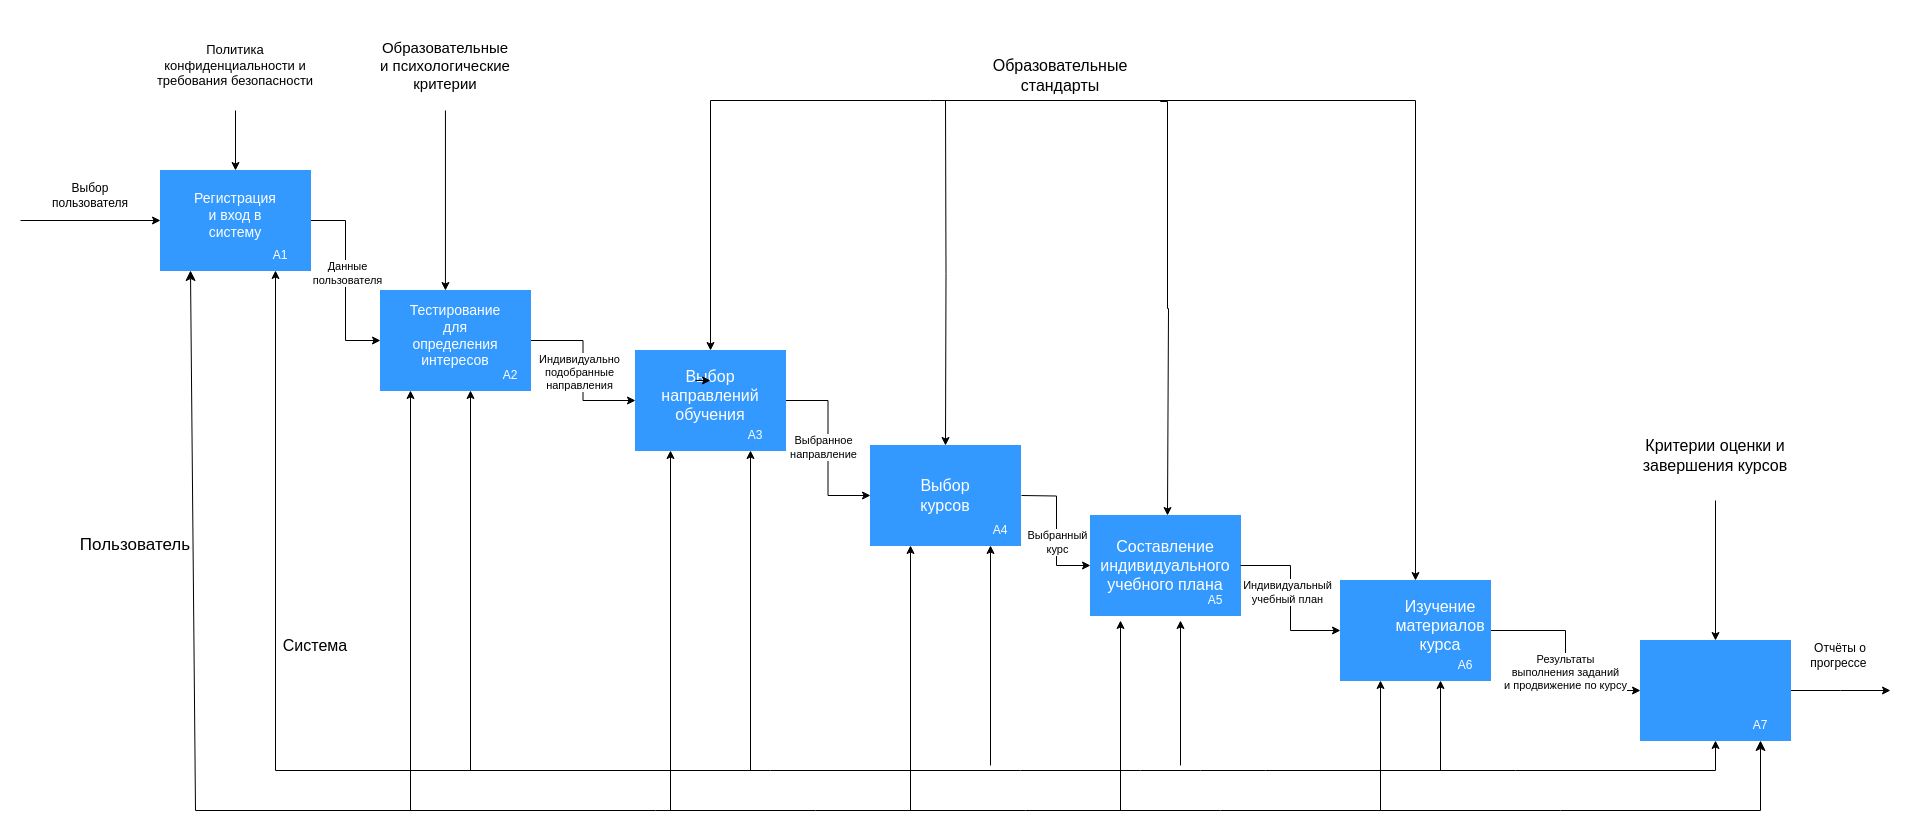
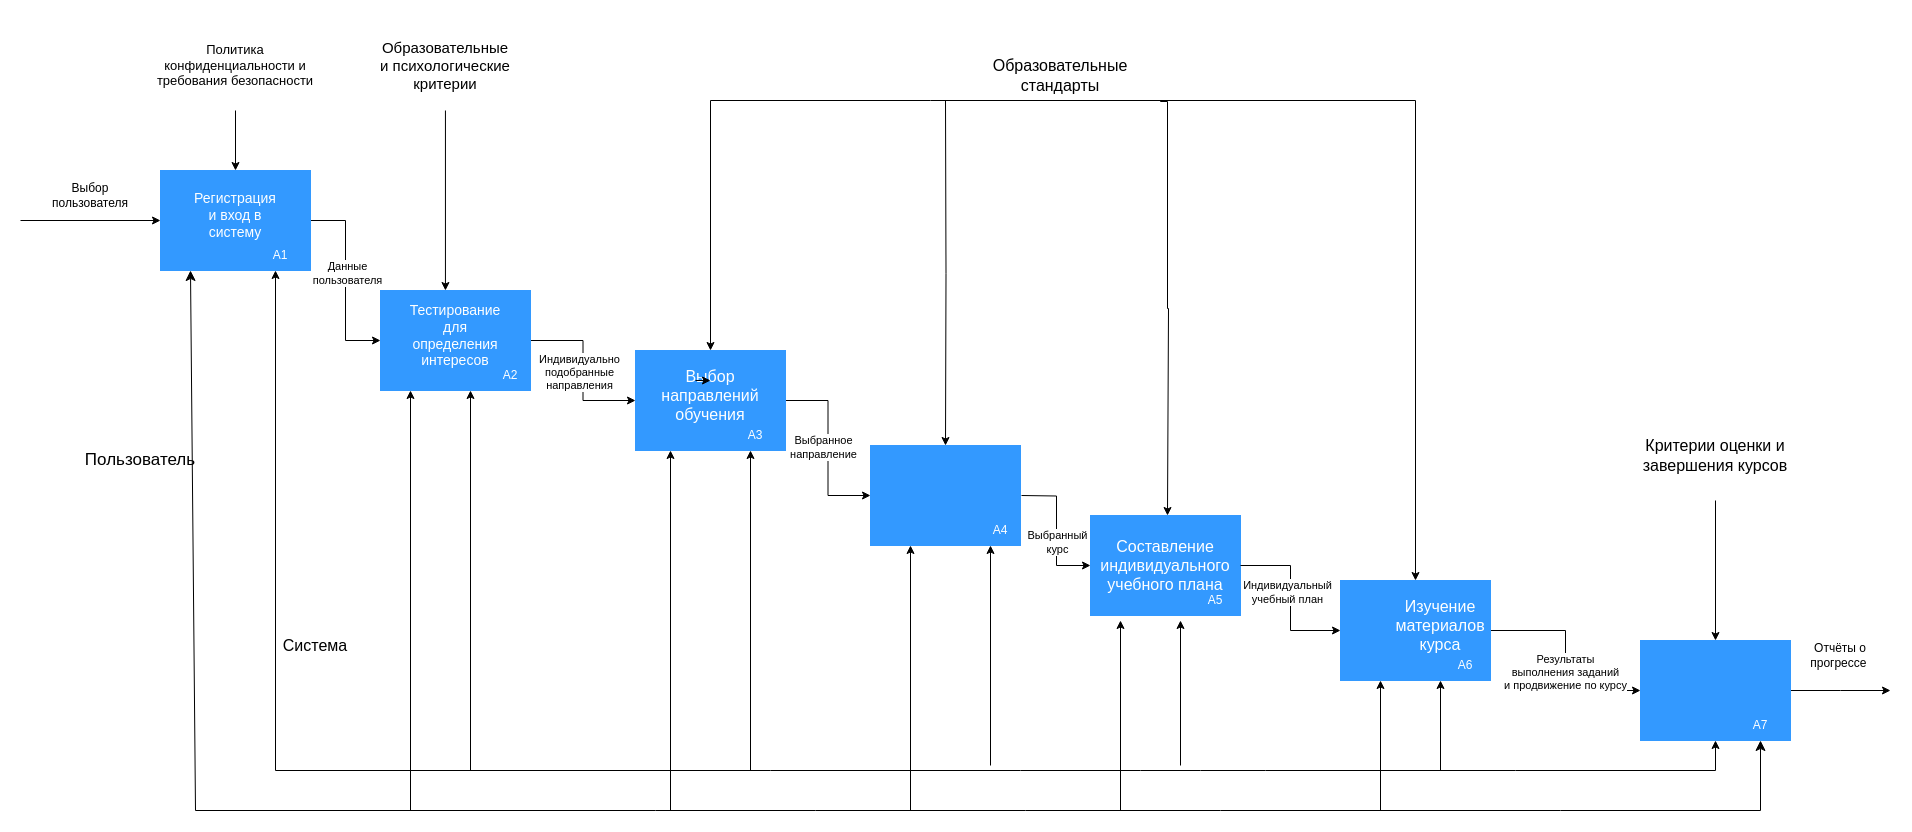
(946, 496) -> none
(136, 546) -> (141, 461)
